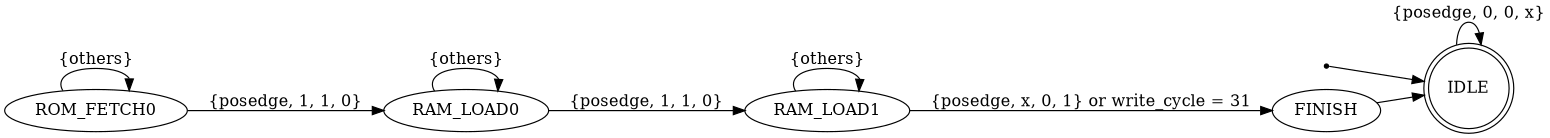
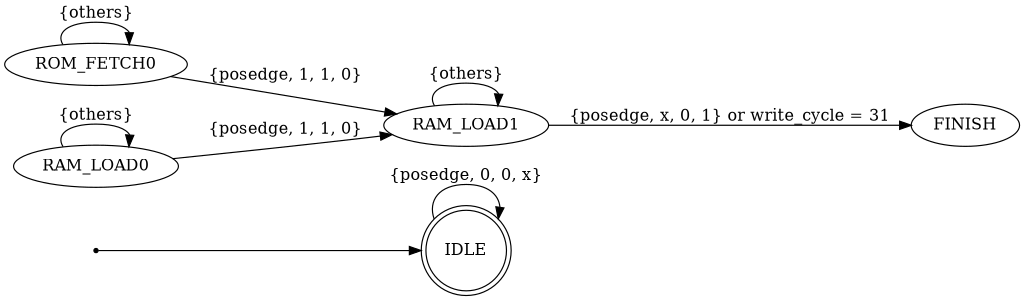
(1395, 100) -> none
(280, 111) -> (278, 94)
